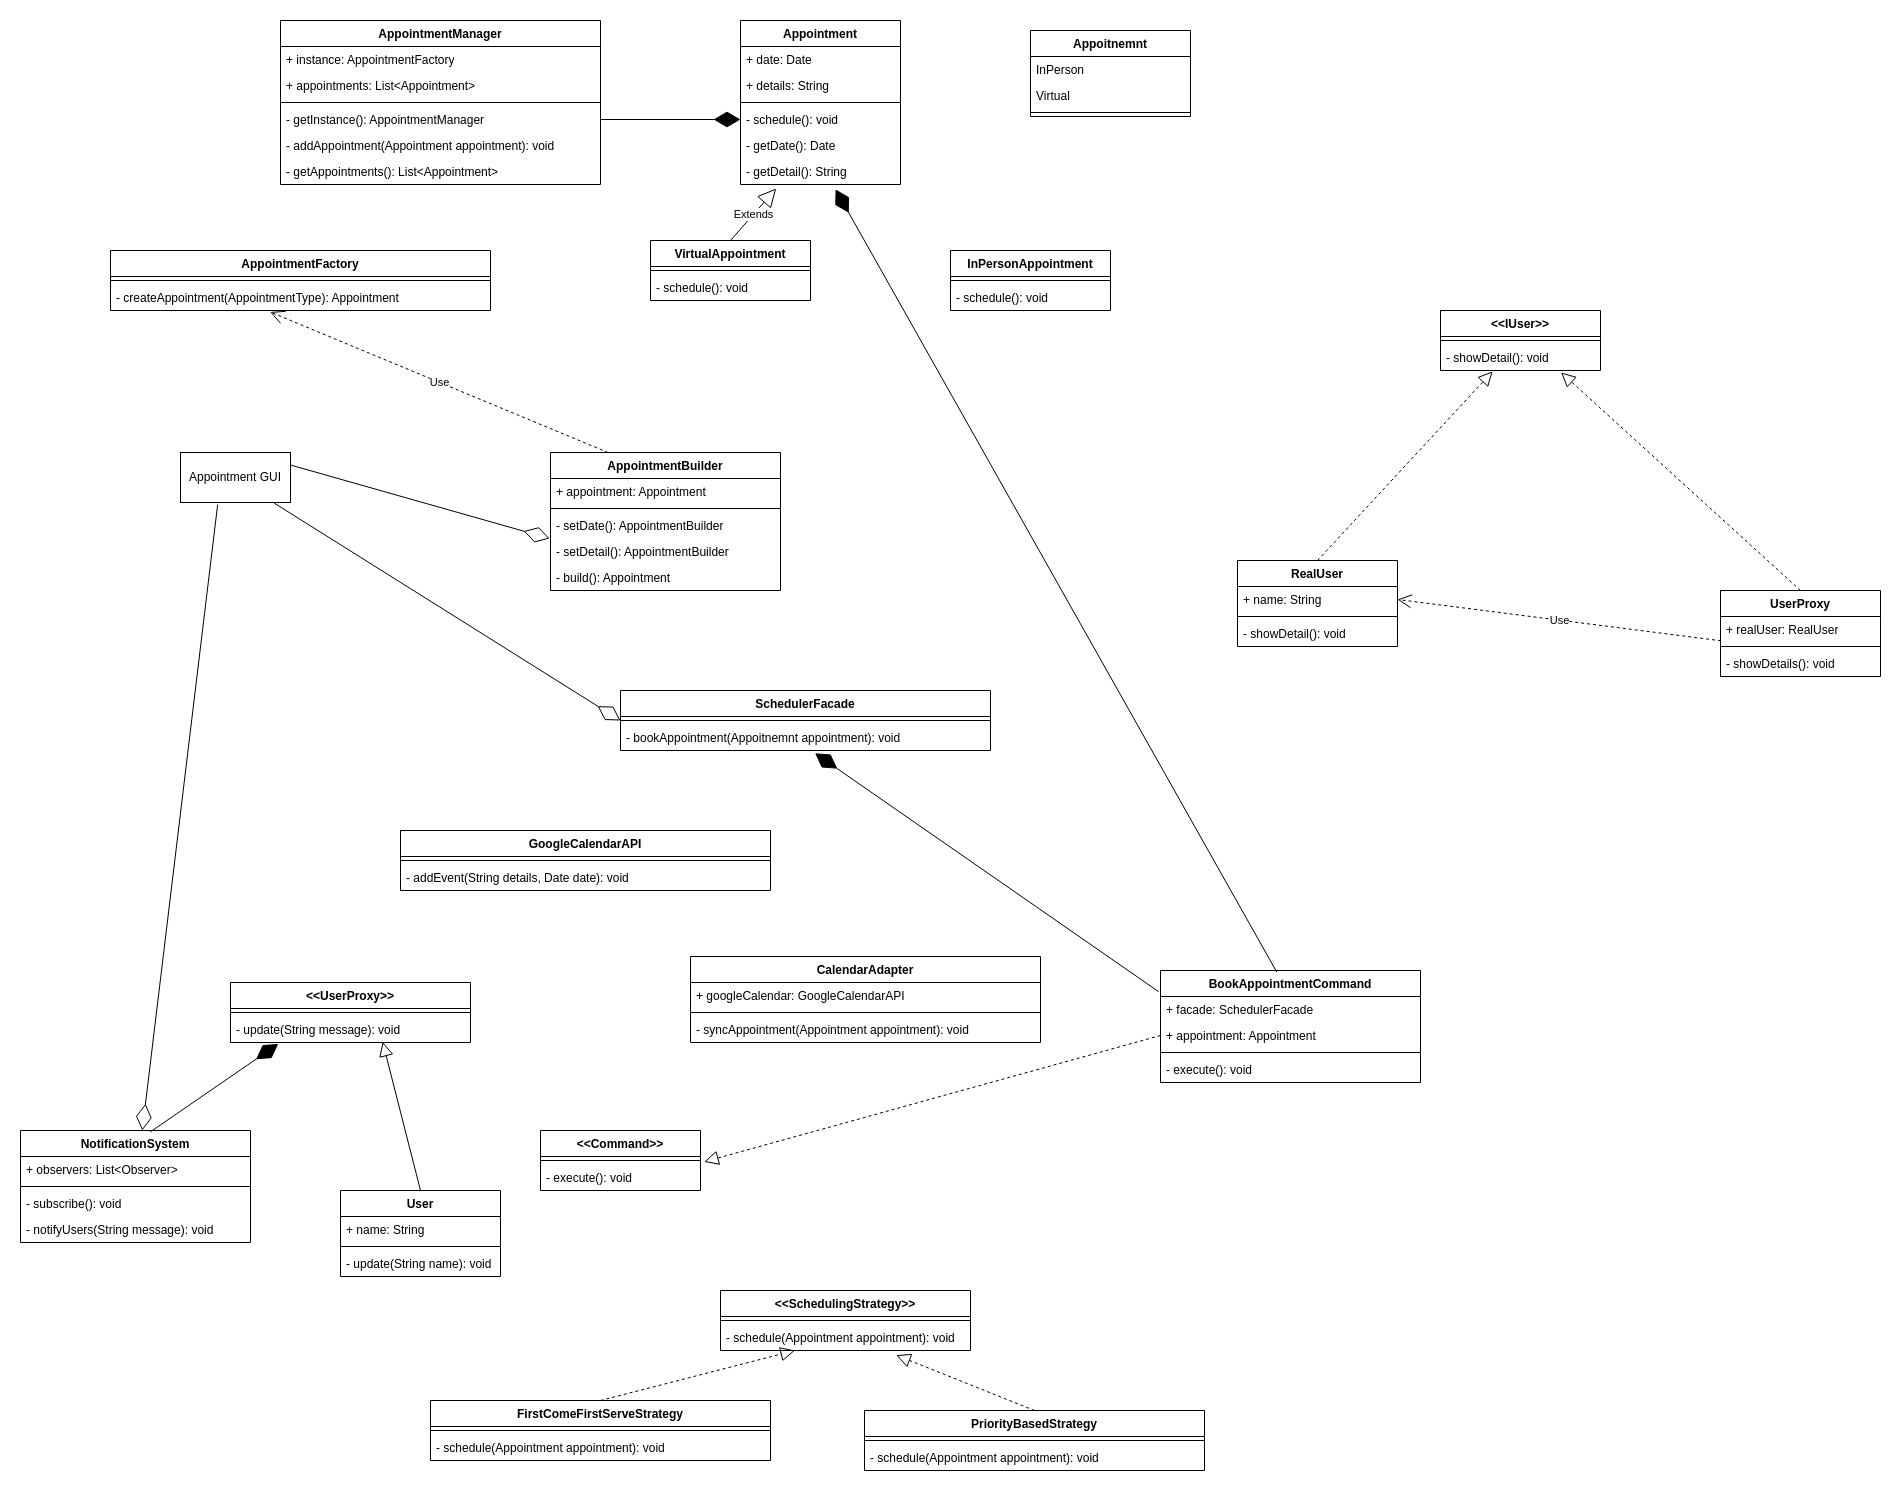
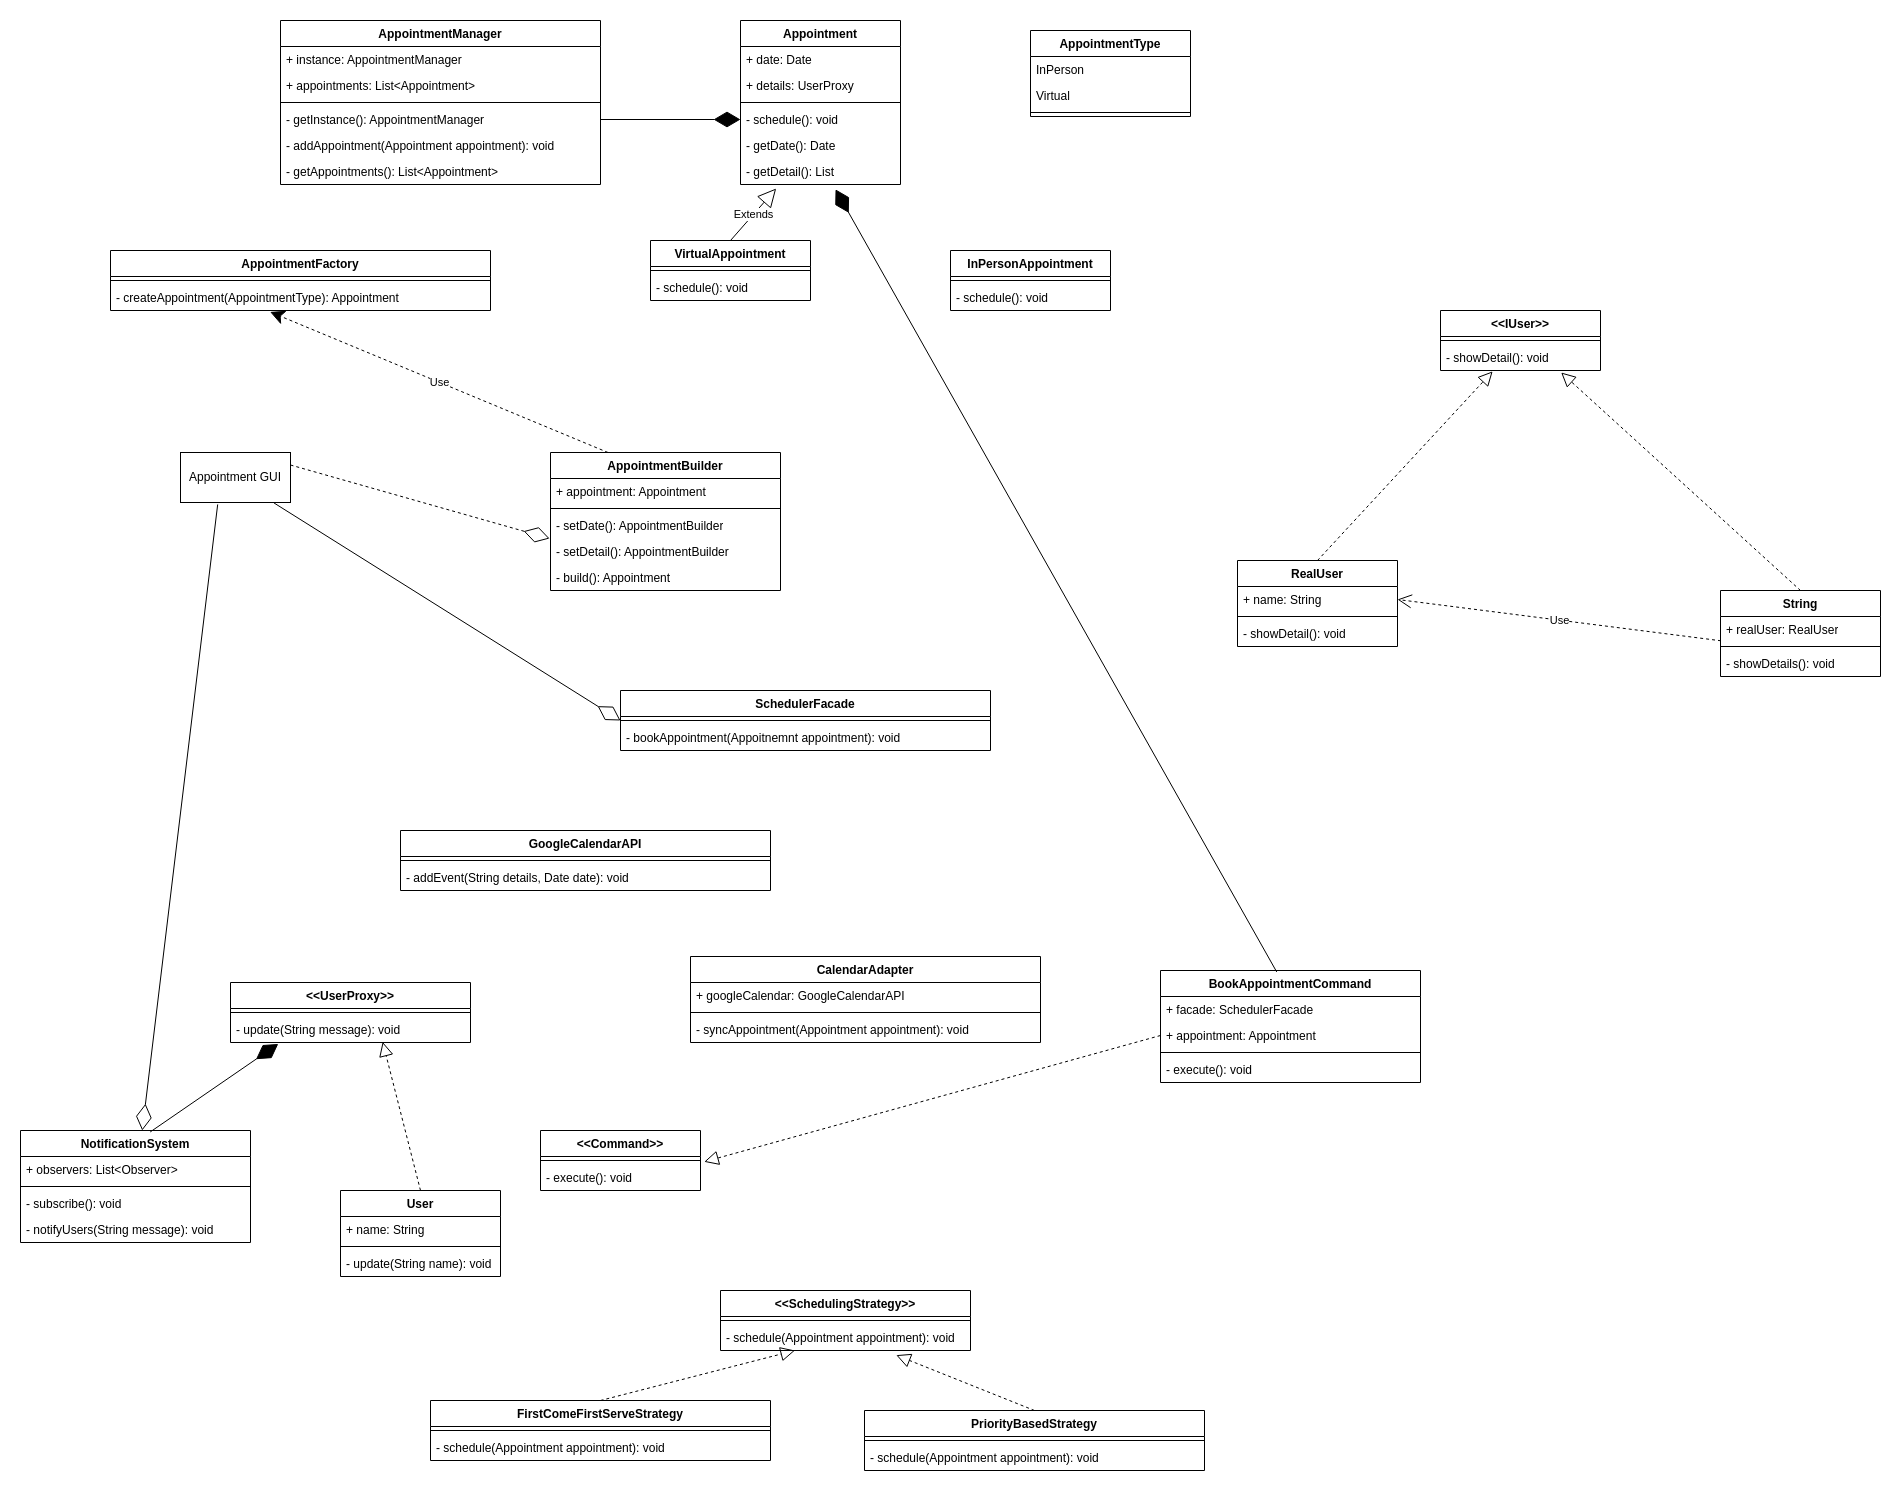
(1111, 45) -> (1111, 45)
(380, 61) -> (380, 61)
(794, 87) -> (806, 87)
(808, 173) -> (801, 173)
(278, 315) -> (281, 316)
(407, 498) -> (407, 498)
(1801, 605) -> (1801, 605)
(998, 880) -> none
(403, 1122) -> (403, 1122)
